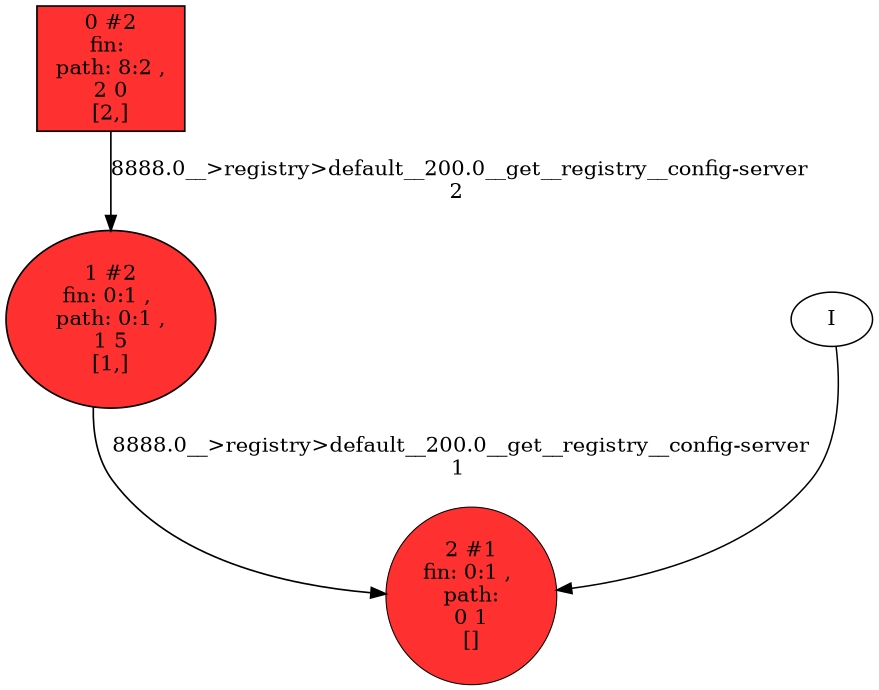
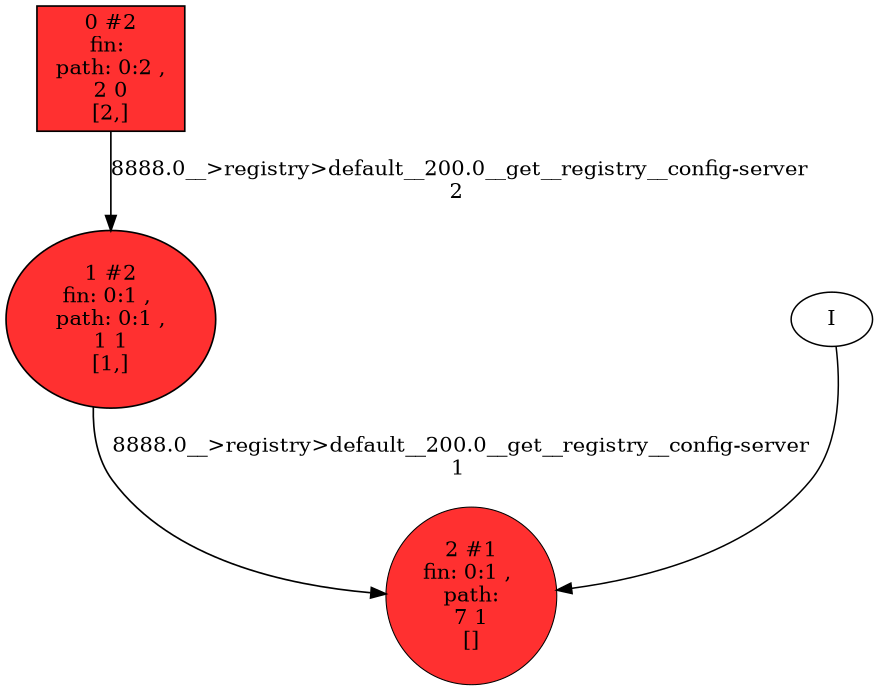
(111, 69) -> (111, 69)
(111, 319) -> (111, 319)
(471, 596) -> (471, 596)
